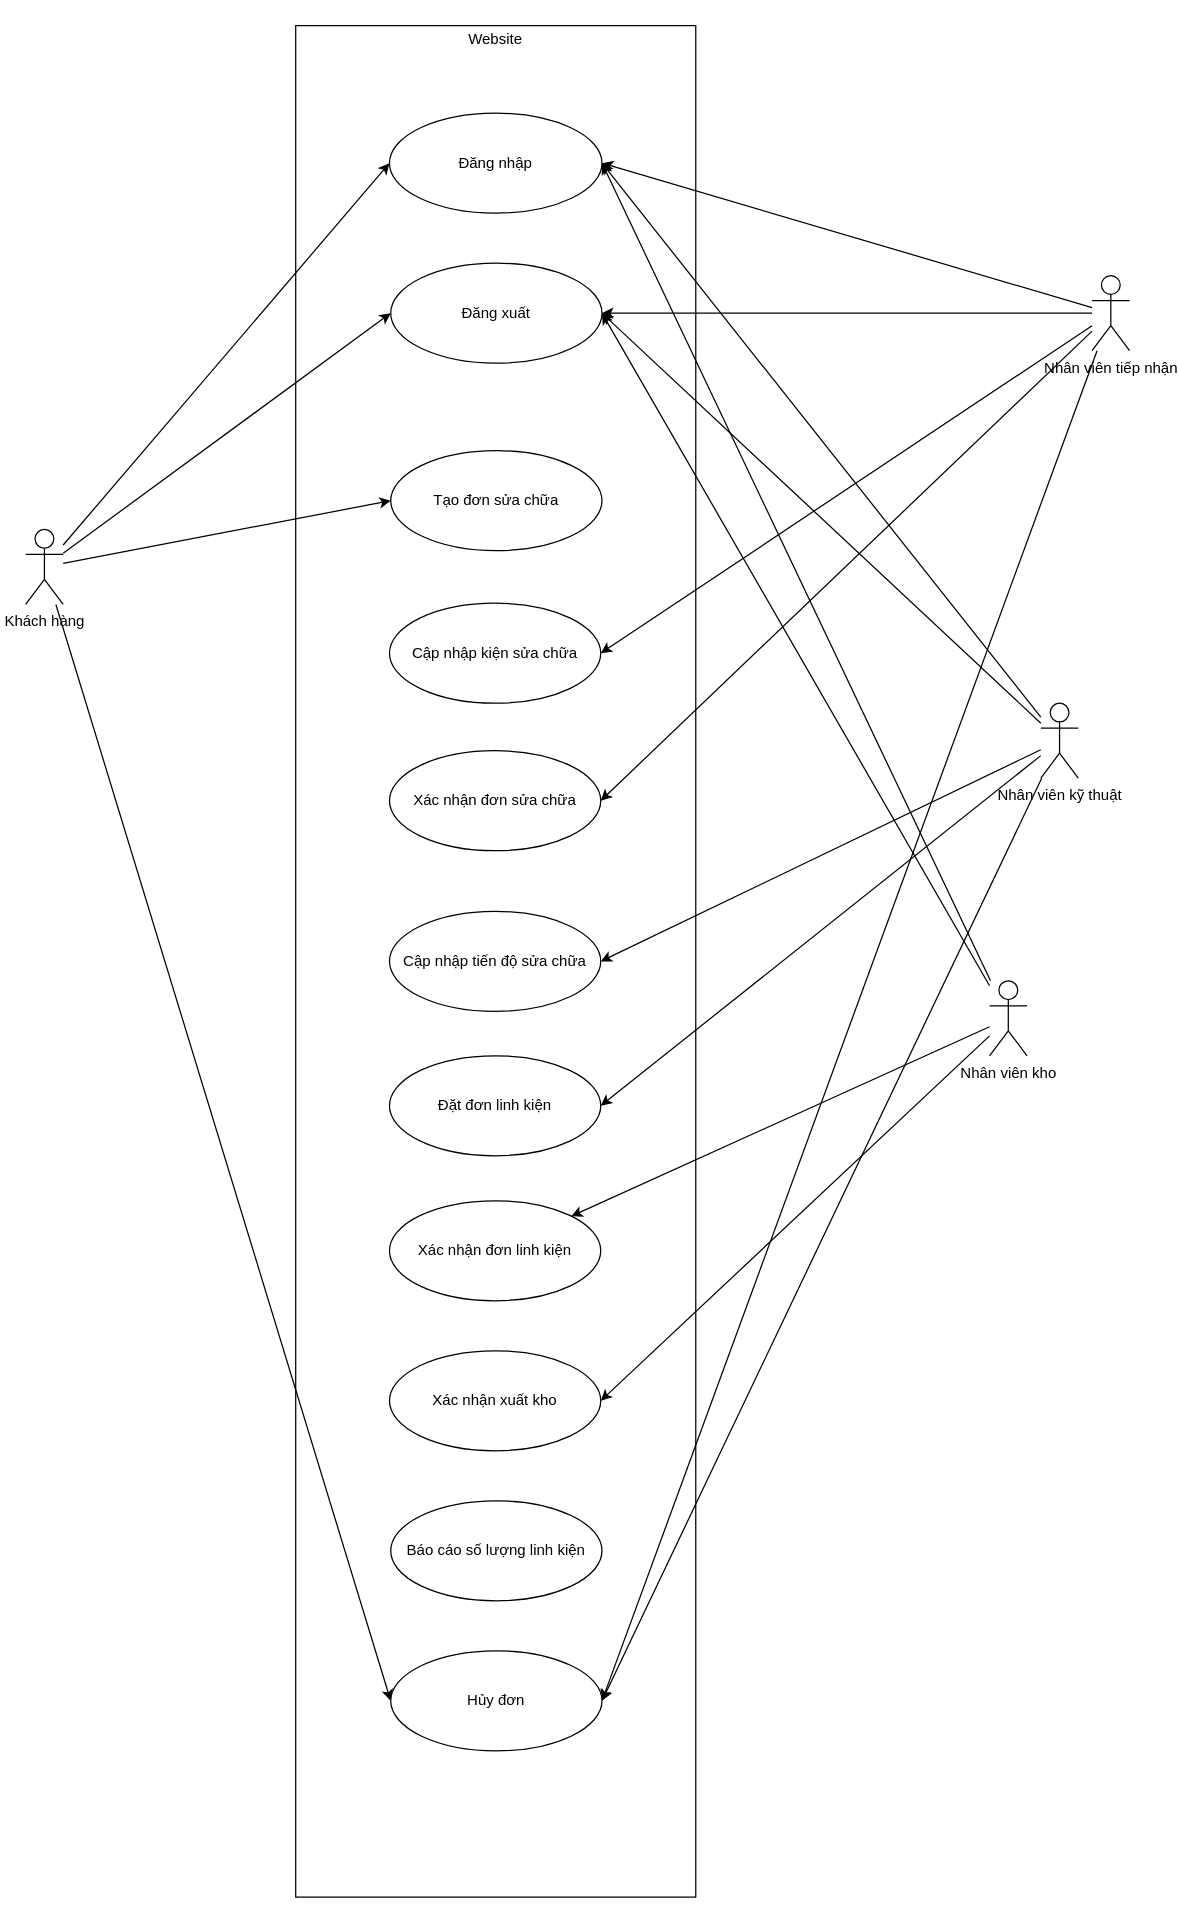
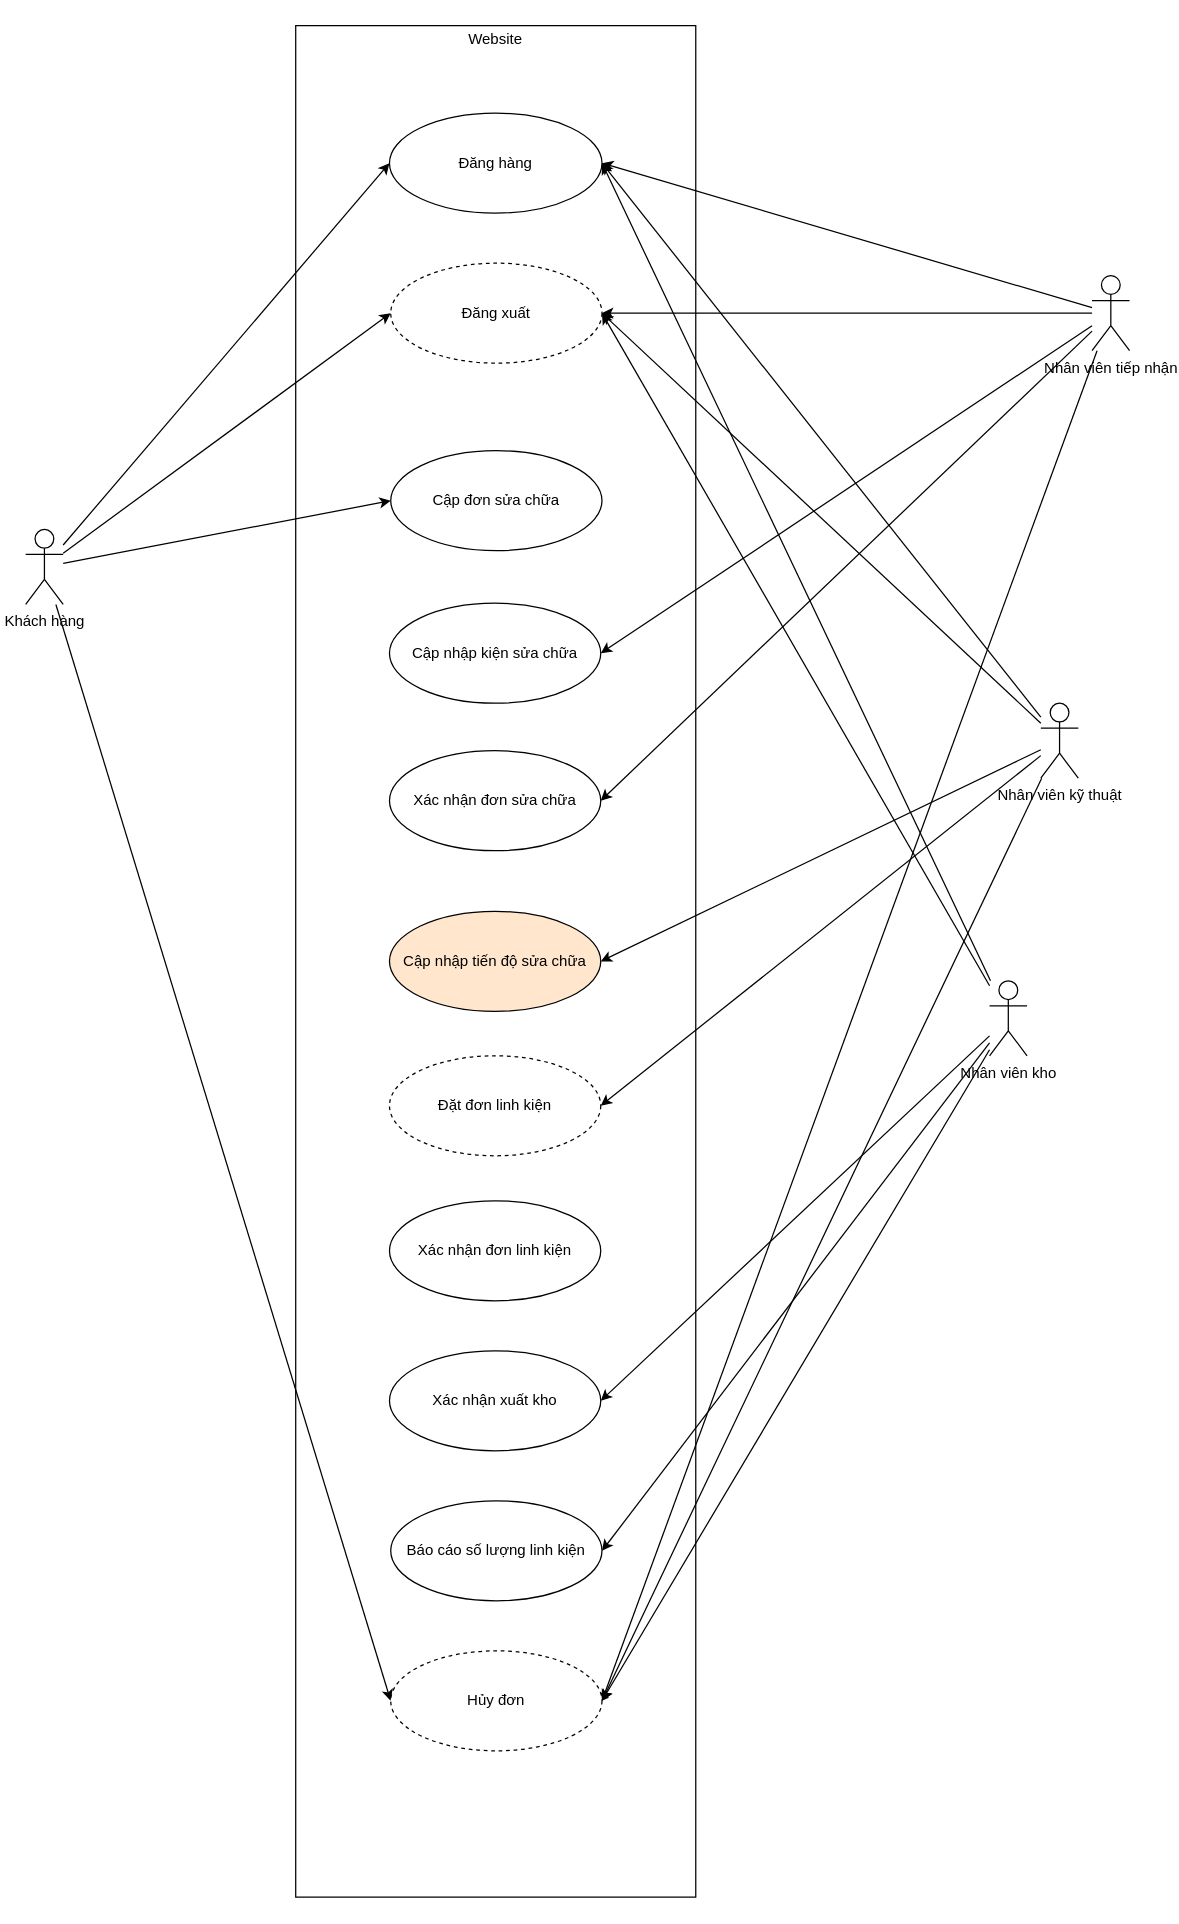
(496, 163) -> (496, 163)
(496, 313) -> (496, 313)
(496, 501) -> (496, 501)
(495, 961) -> (495, 961)
(495, 1106) -> (495, 1106)
(740, 1140) -> (798, 1371)
none -> (894, 1168)
(605, 1693) -> (705, 1420)
(496, 1701) -> (496, 1701)
